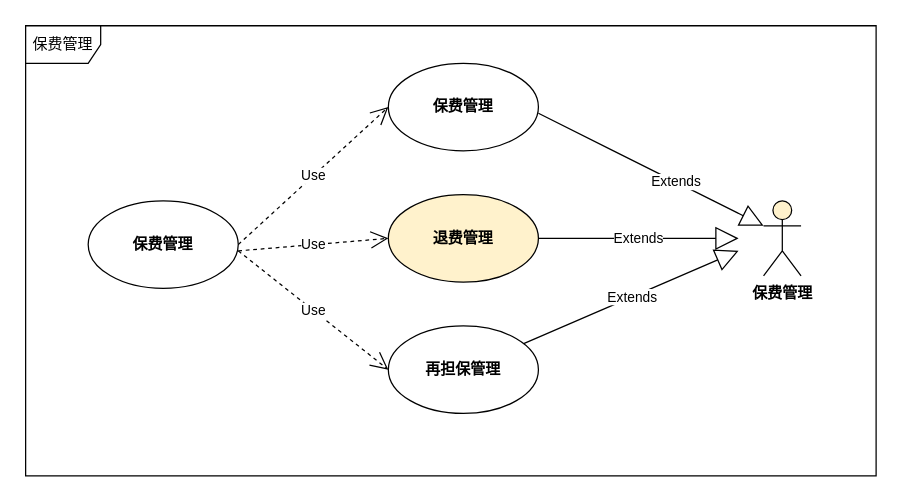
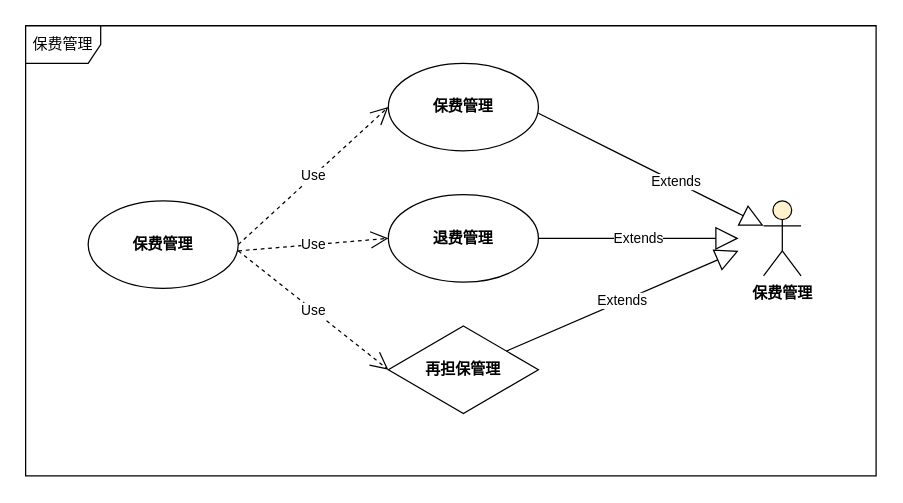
(463, 238) -> (463, 238)
(463, 369) -> (463, 369)
